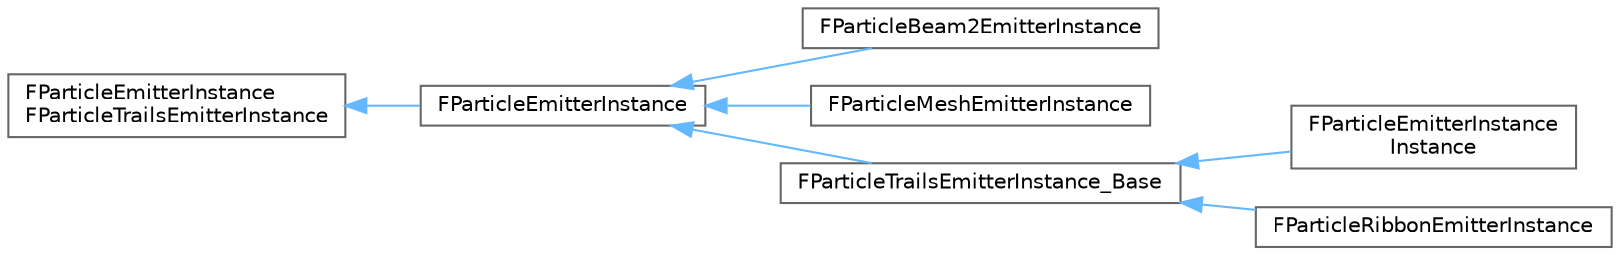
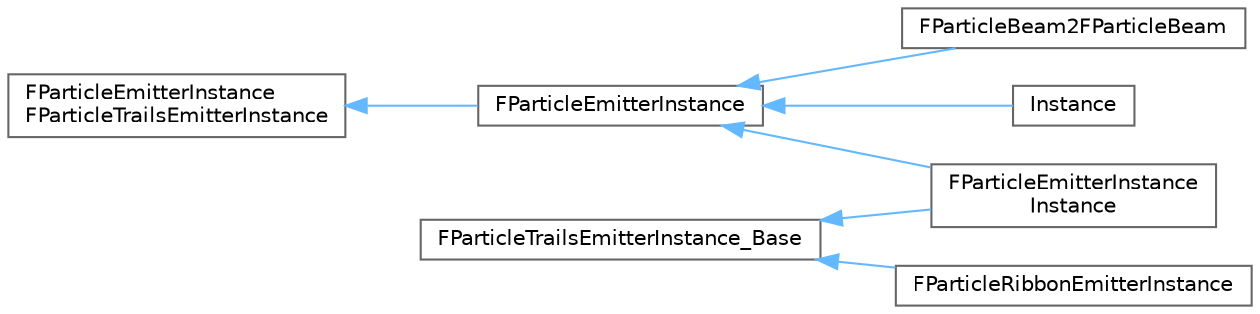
(981, 28) -> (1074, 28)
(981, 106) -> (1074, 106)
(782, 146) -> (837, 149)
